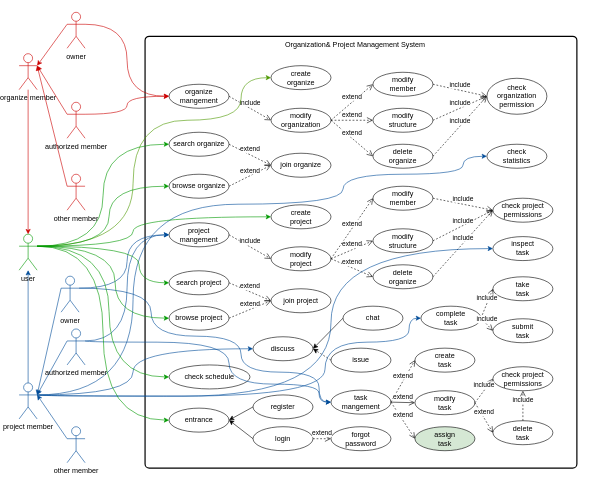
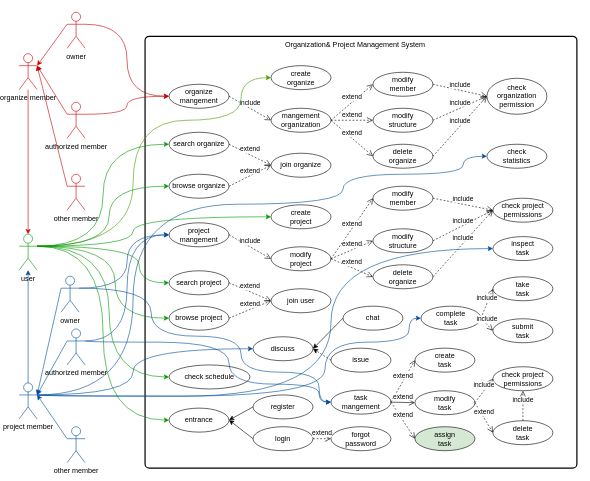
(301, 120) -> (301, 120)
(301, 301) -> (301, 301)
